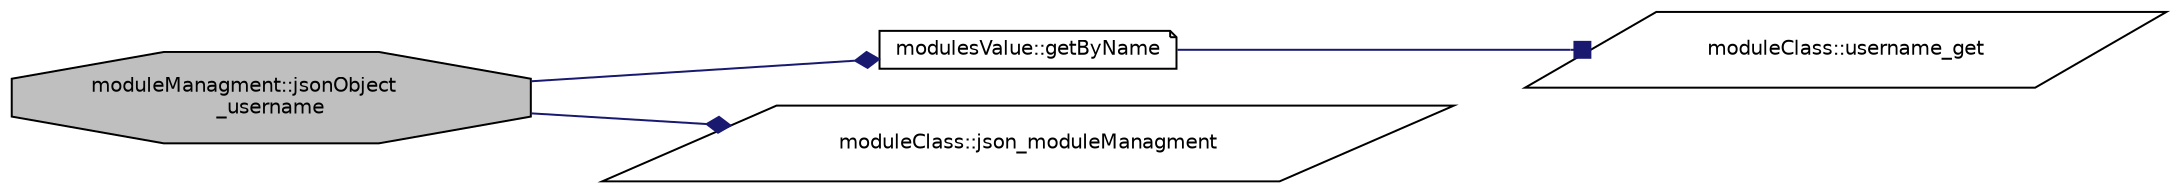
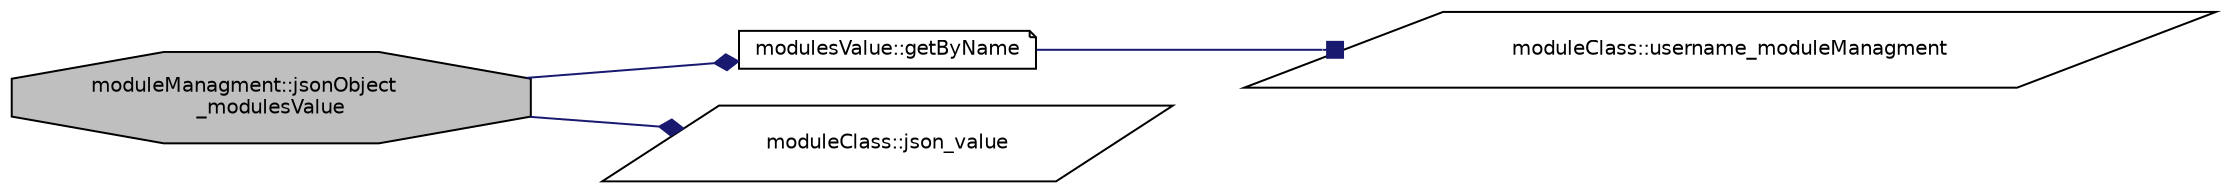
(1846, 50) -> (1730, 50)
(271, 98) -> (271, 98)
(1028, 144) -> (888, 144)
